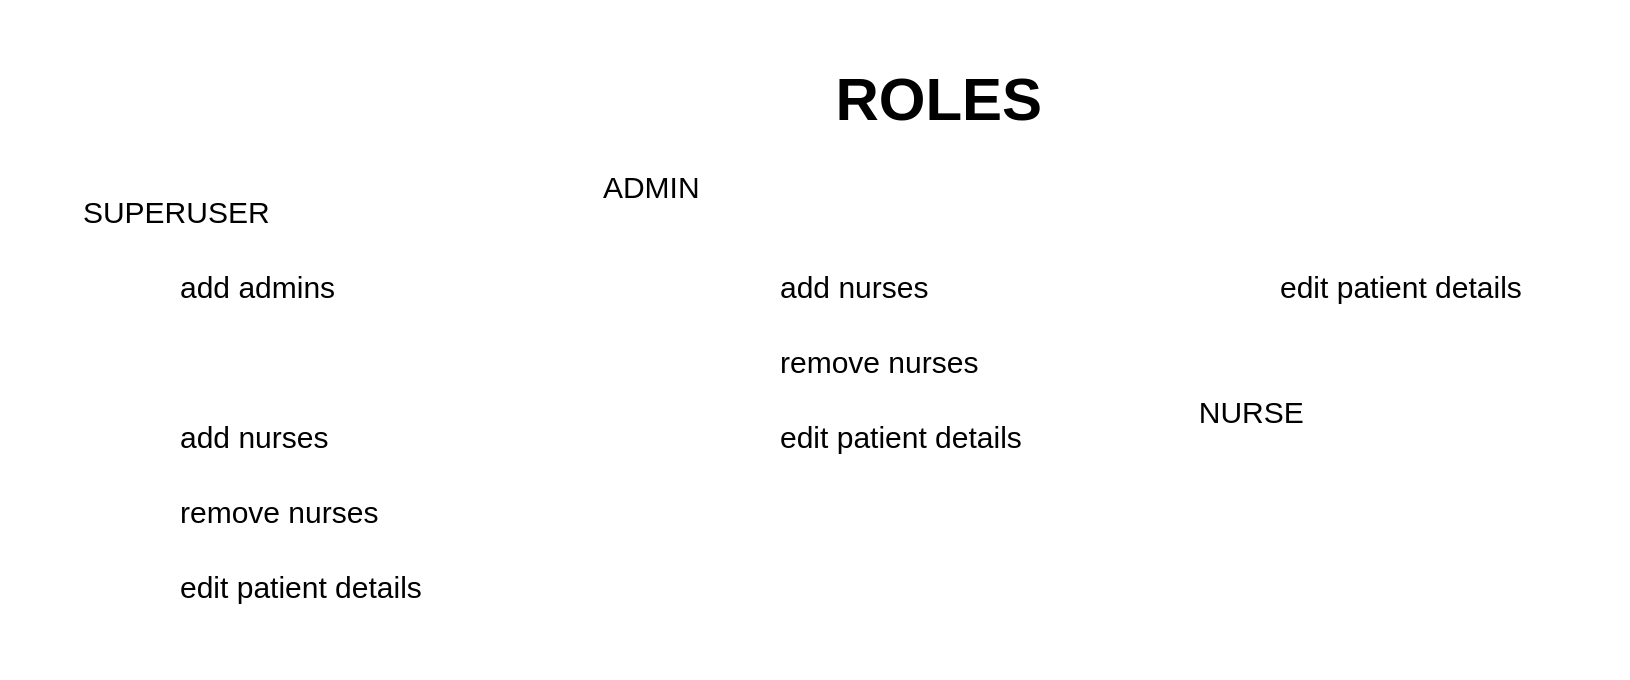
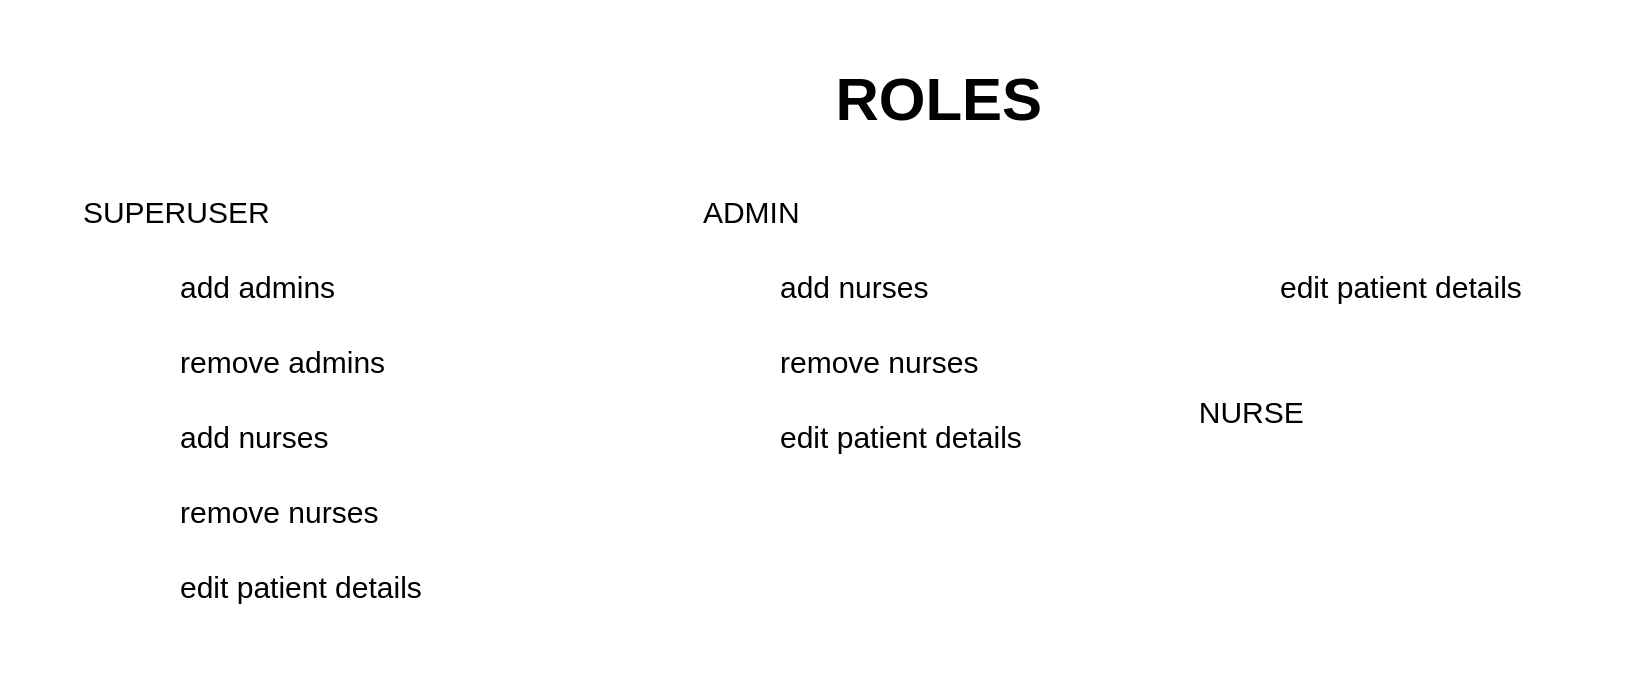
(651, 189) -> (751, 214)
none -> (314, 364)
